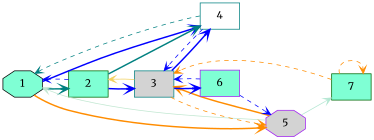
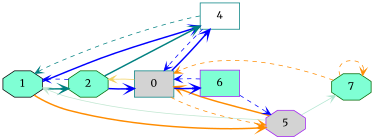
(88, 84) -> (88, 84)
(154, 84) -> (154, 84)
(351, 87) -> (351, 87)
